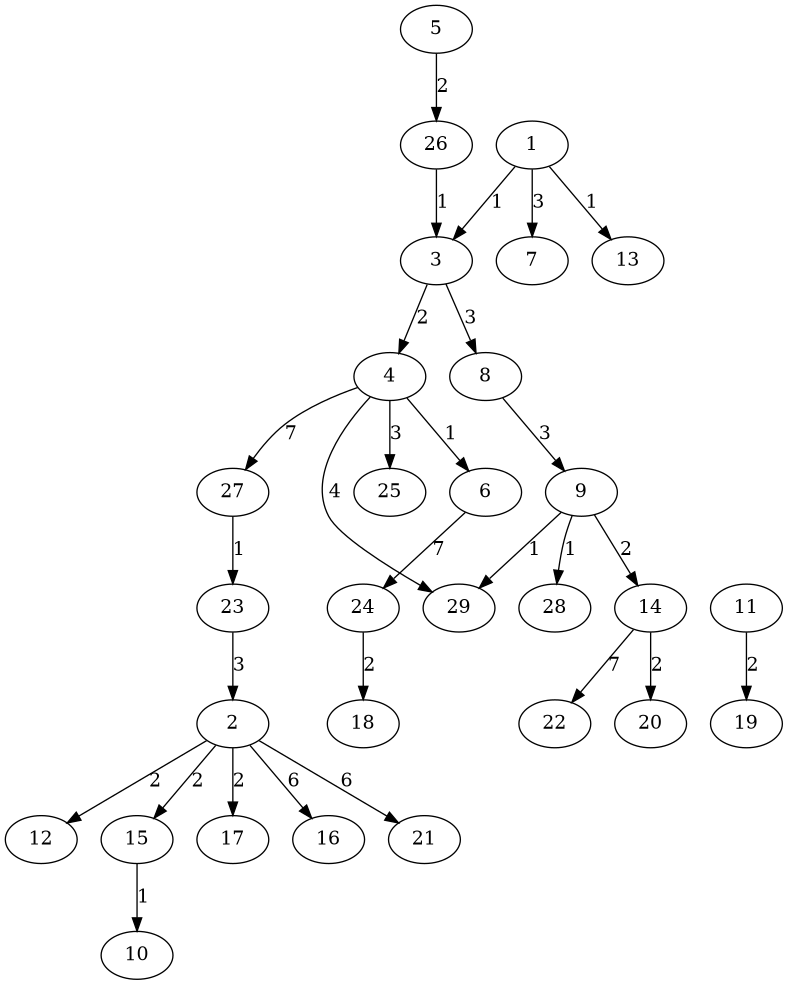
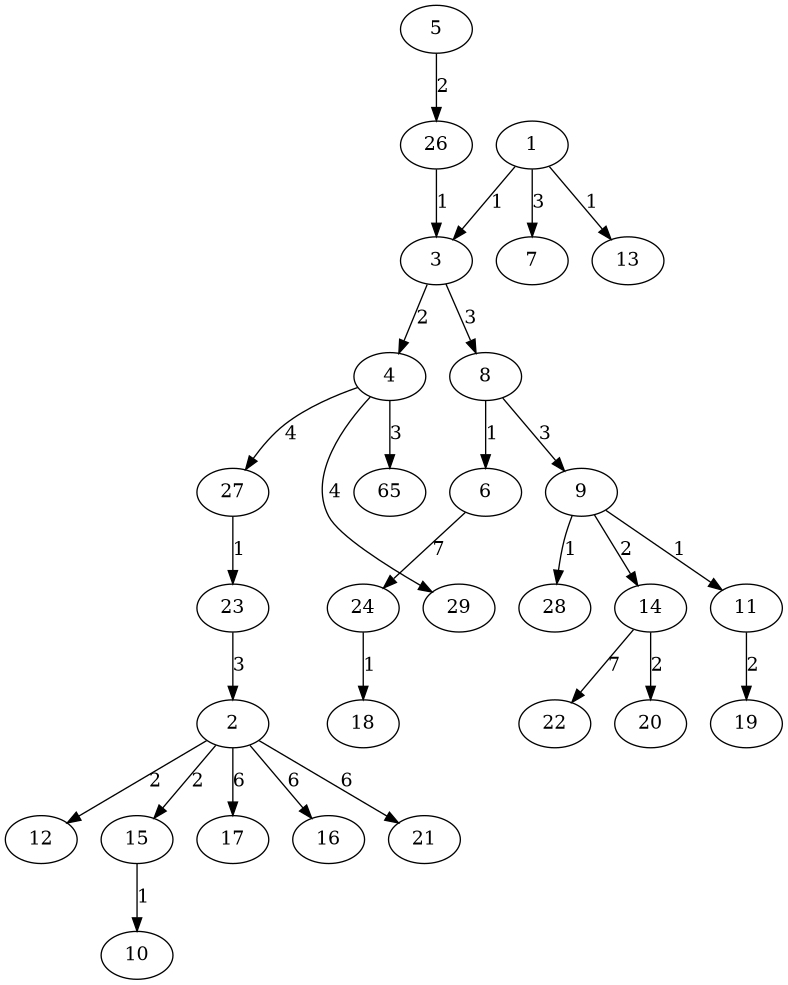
(433, 429) -> (486, 428)
(291, 434) -> (291, 434)
(390, 492) -> (390, 492)
(525, 545) -> (658, 546)
(370, 666) -> (370, 666)
(240, 782) -> (240, 782)
